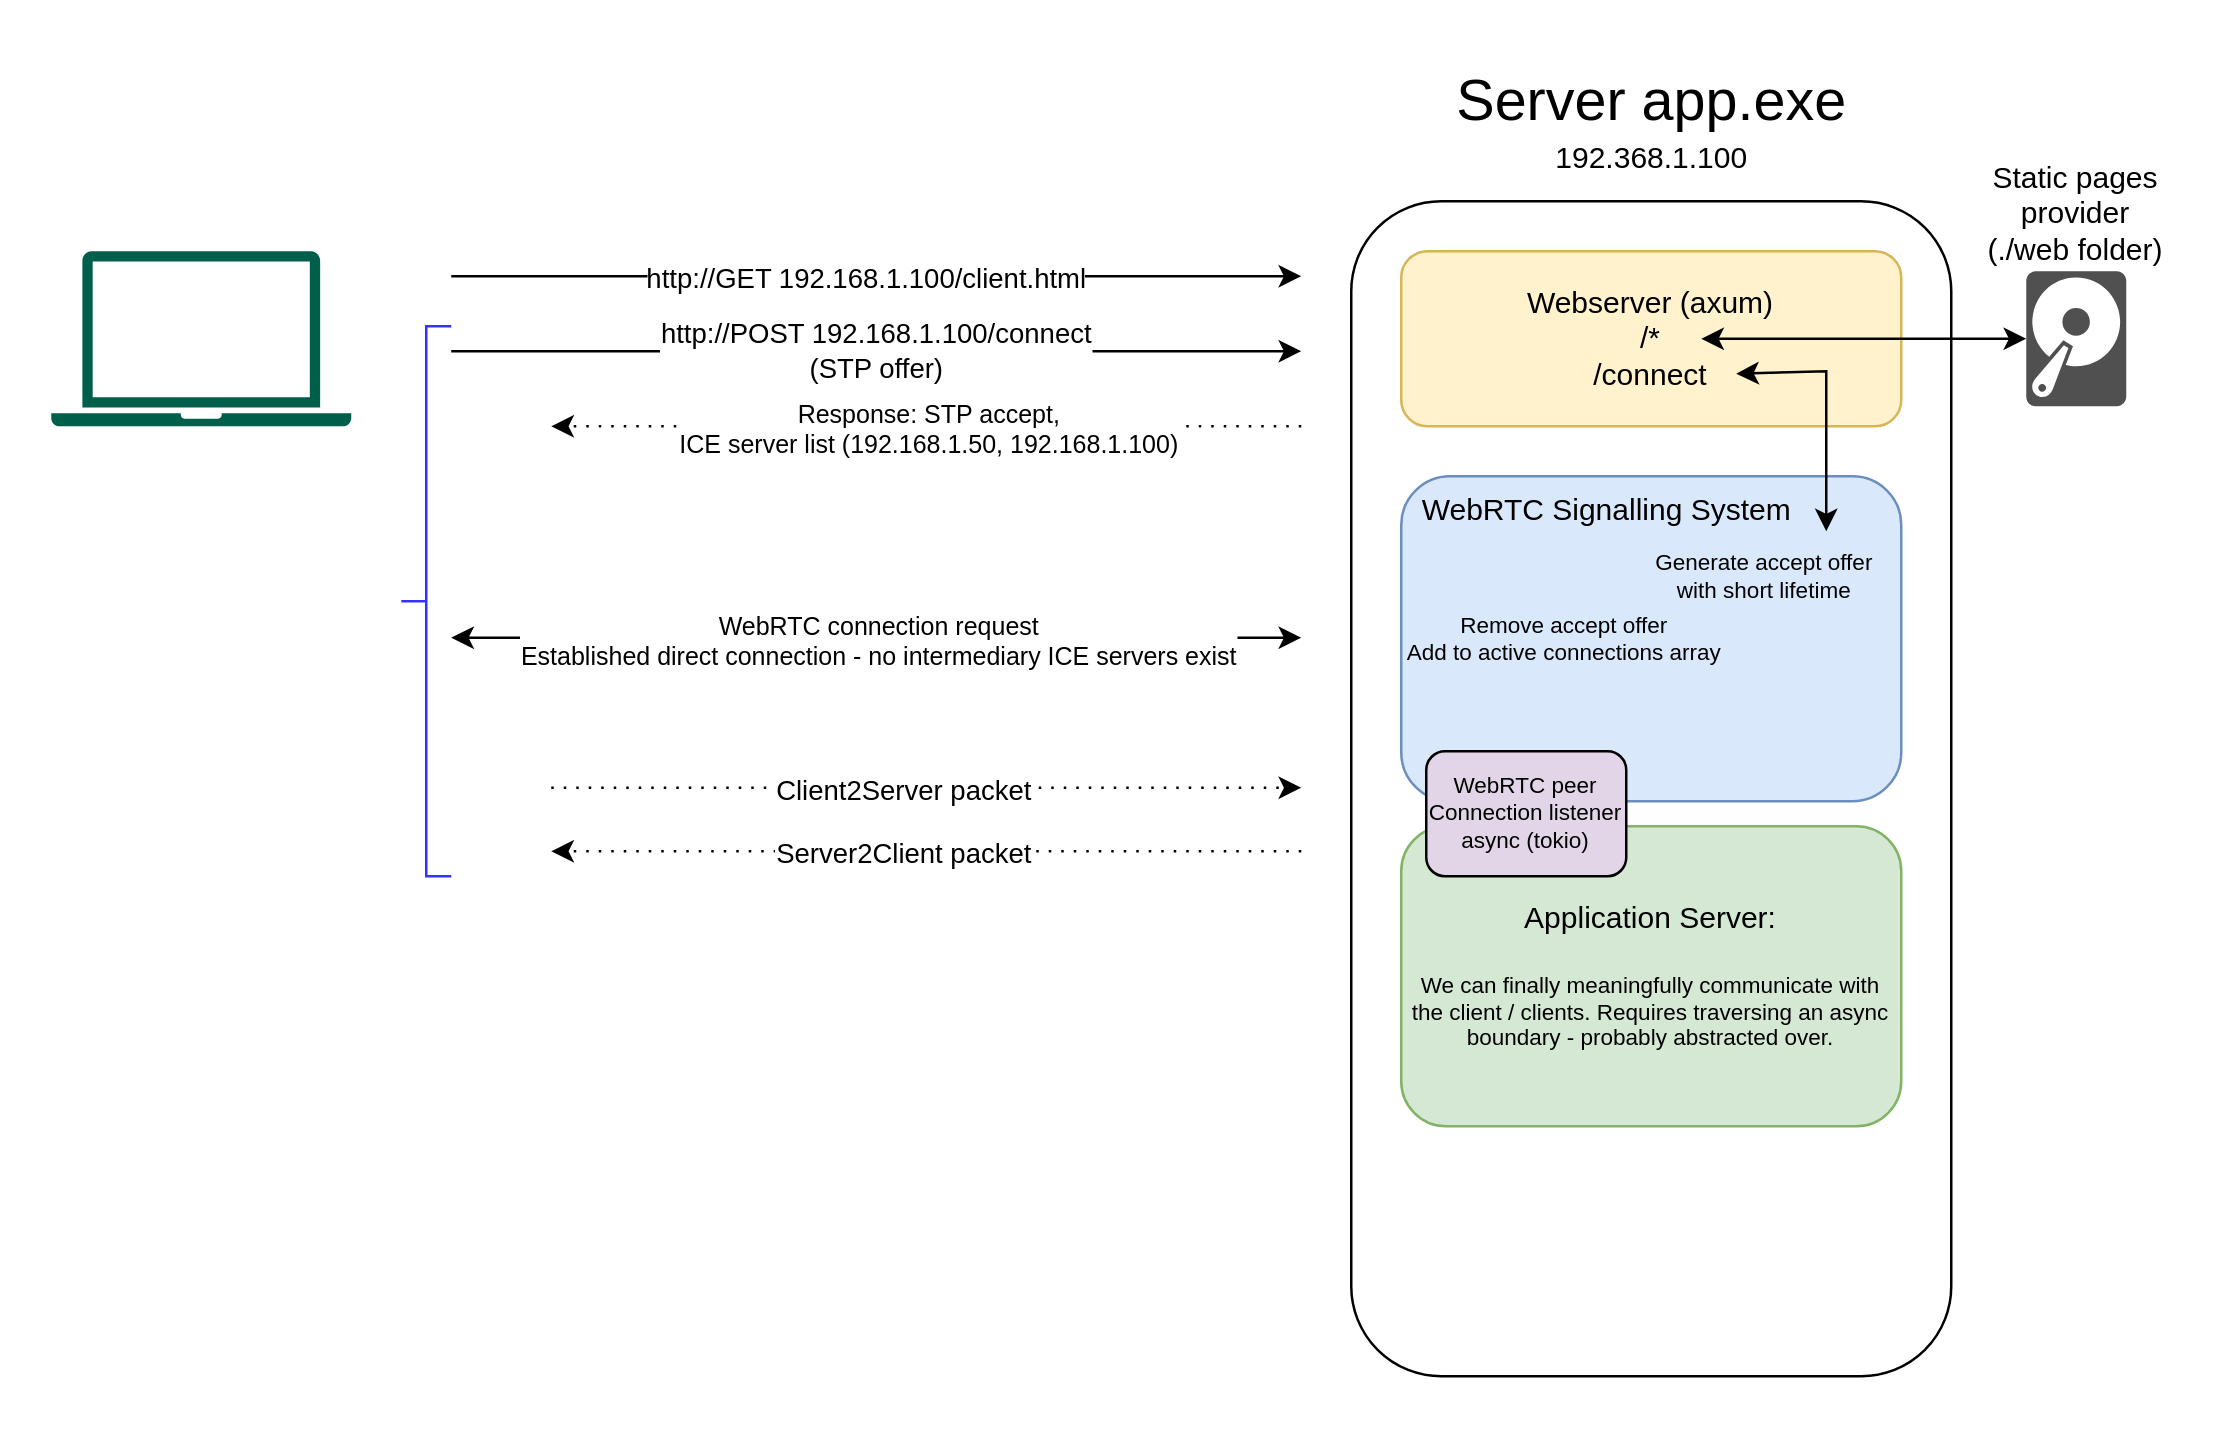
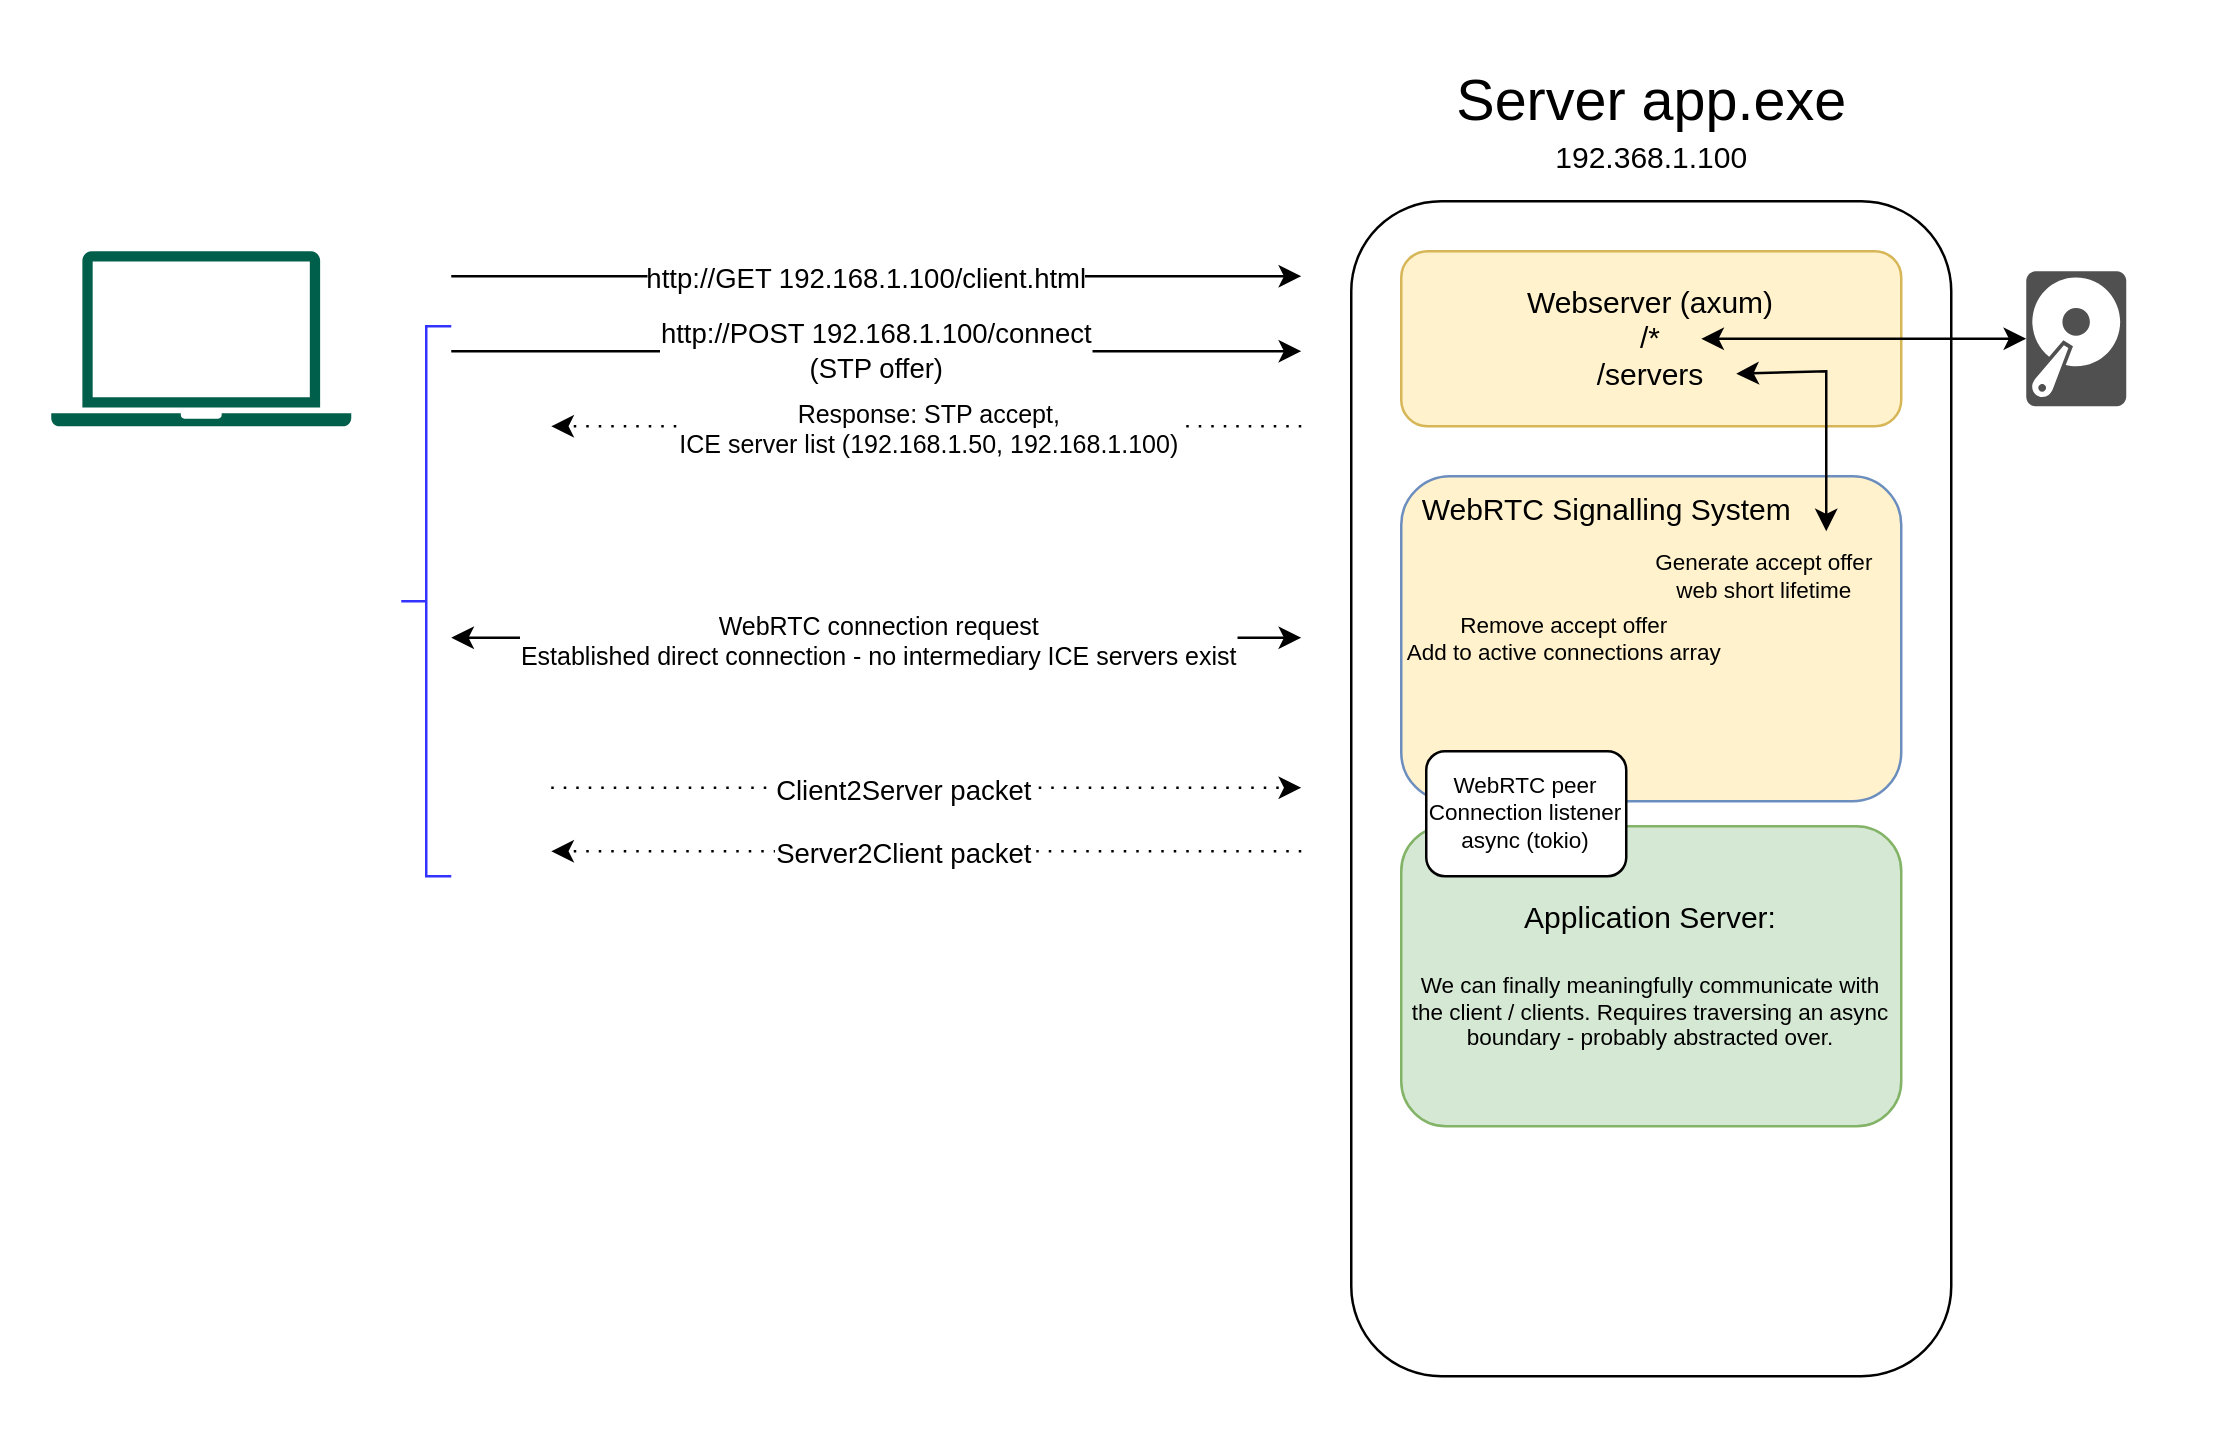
(2076, 214) -> none
(1651, 339) -> (1651, 339)
(1765, 576) -> (1765, 576)
(1651, 639) -> (1651, 639)
(1526, 814) -> (1526, 814)
